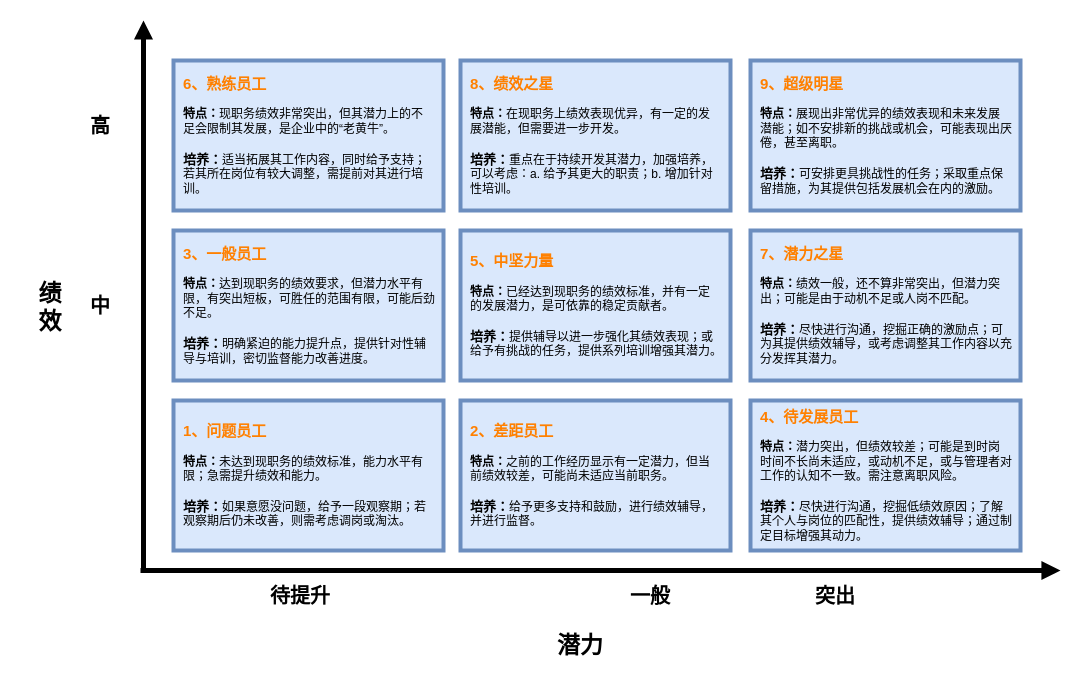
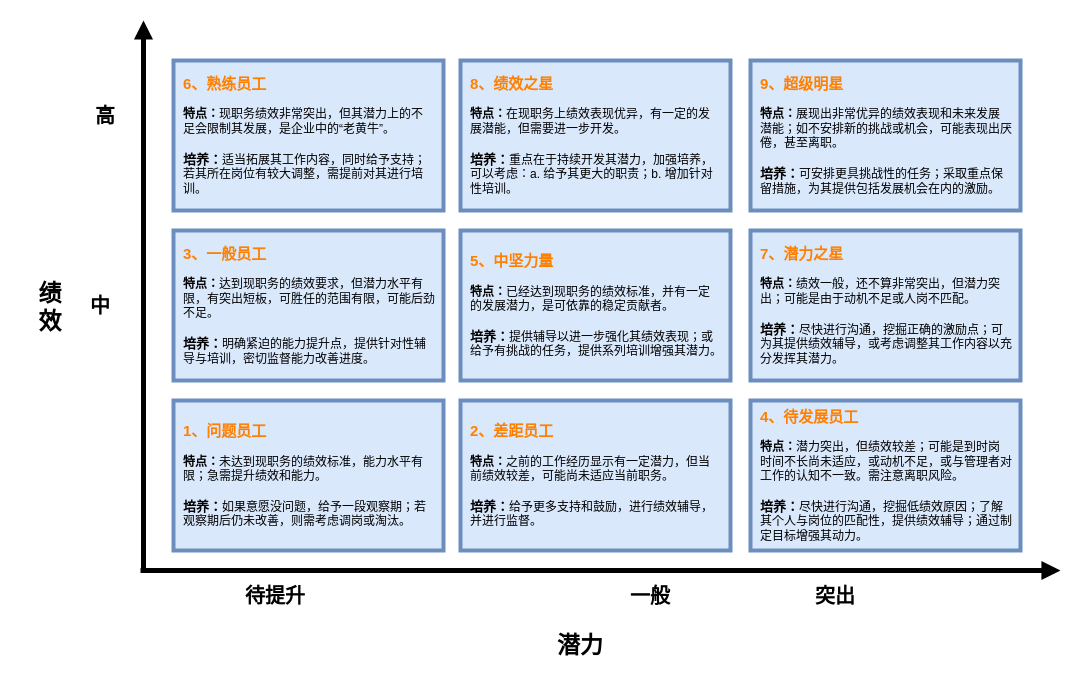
(101, 126) -> (106, 116)
(301, 596) -> (276, 596)
